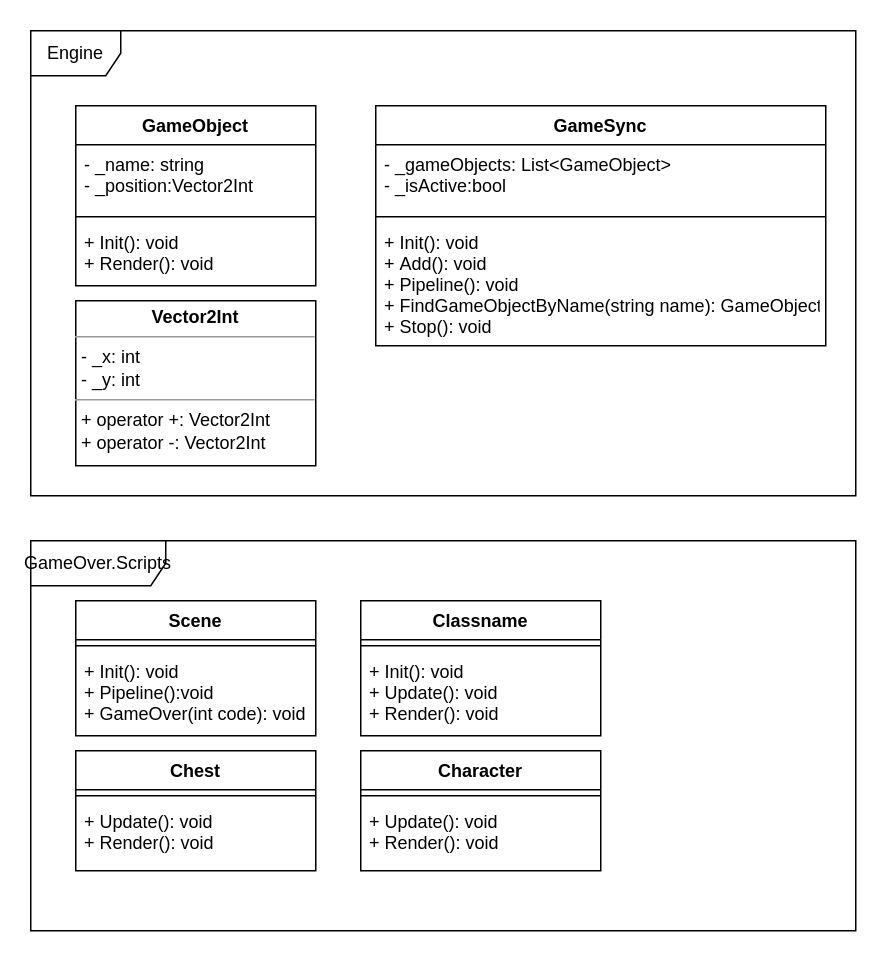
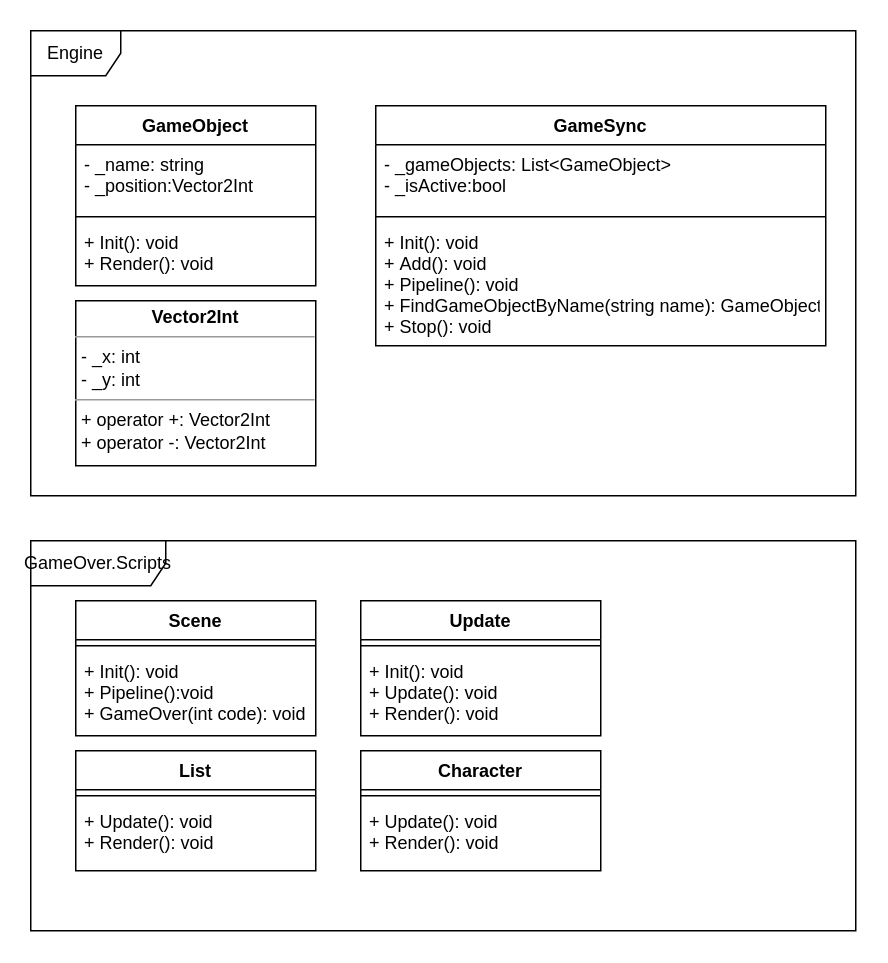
(480, 621) -> (480, 621)
(195, 771) -> (195, 771)
